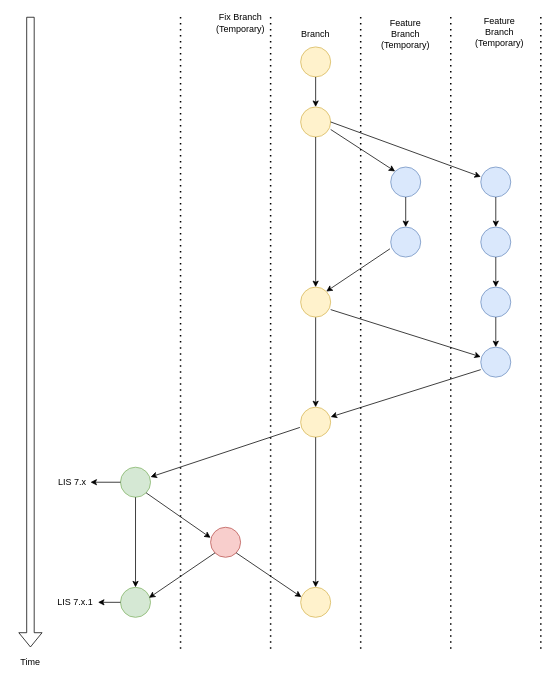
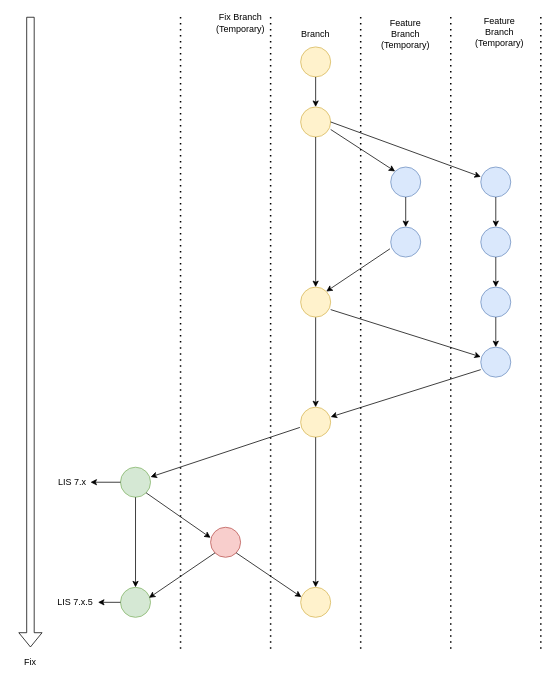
(75, 602) -> (75, 602)
(30, 662) -> (30, 662)
